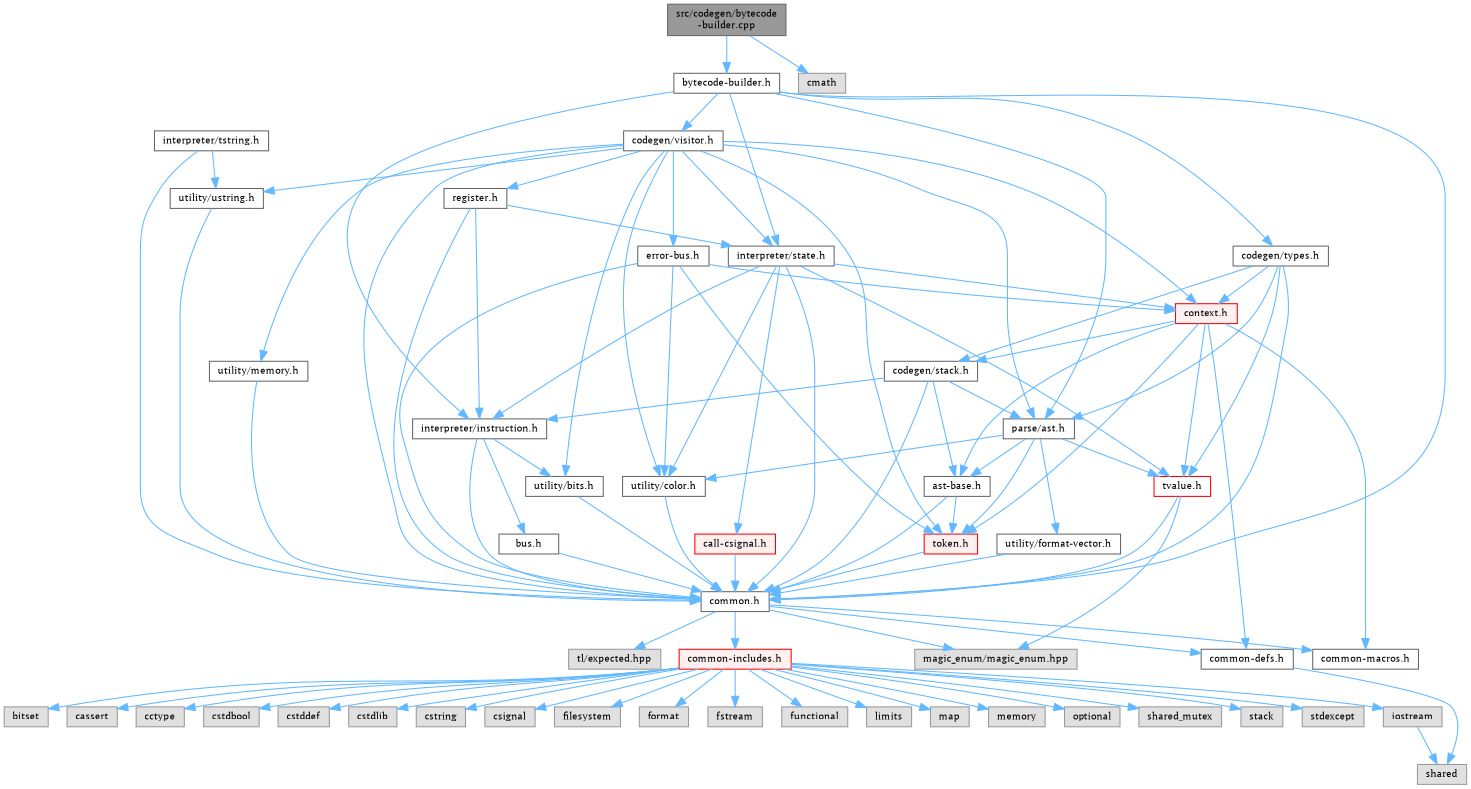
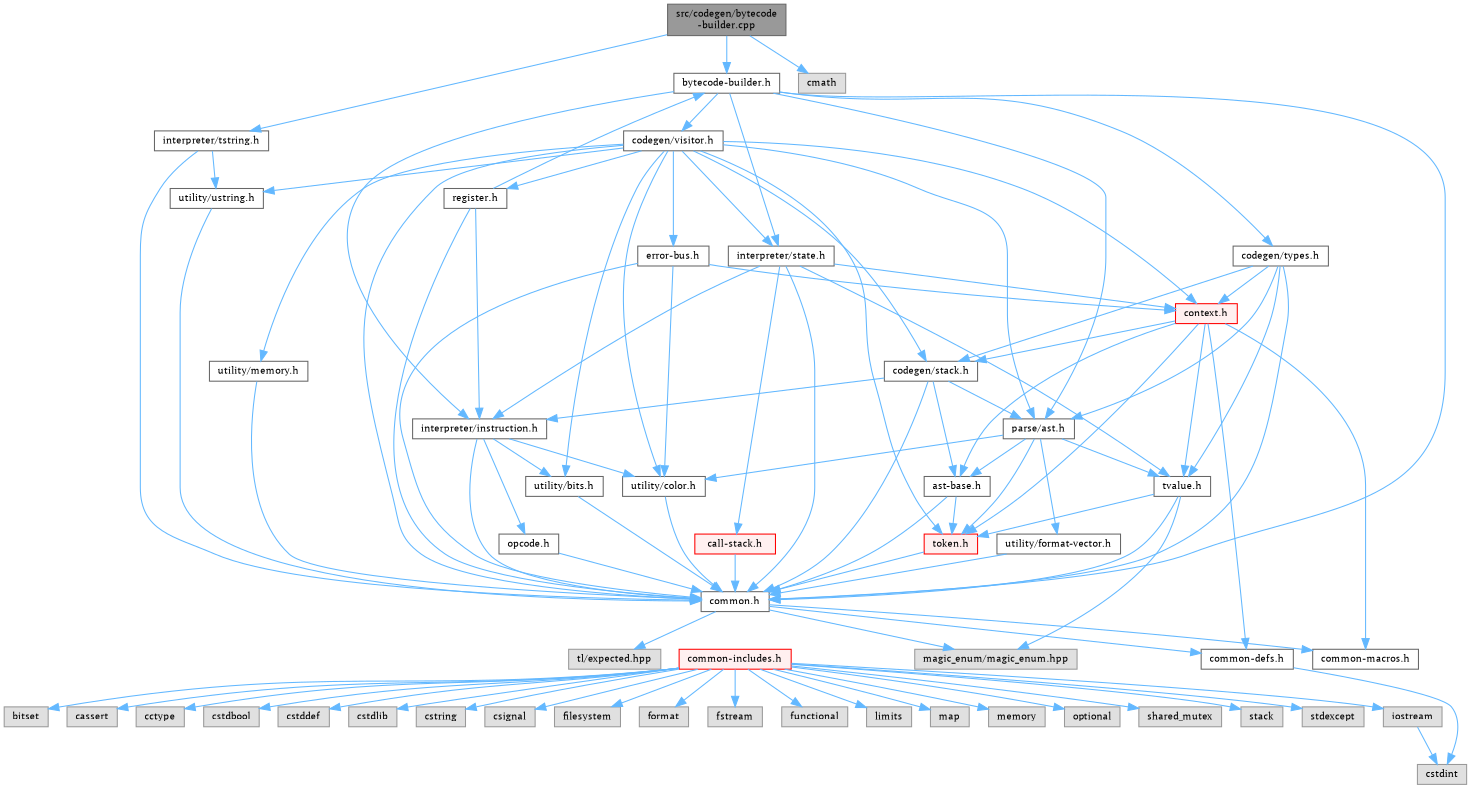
none -> (464, 82)
none -> (801, 212)
(609, 224) -> (598, 138)
(725, 366) -> (561, 454)
(792, 408) -> (1071, 514)
(1182, 486) -> (1182, 486)
(529, 544) -> (529, 544)
(735, 544) -> (735, 544)
(735, 625) -> none
(1442, 774) -> (1442, 774)
